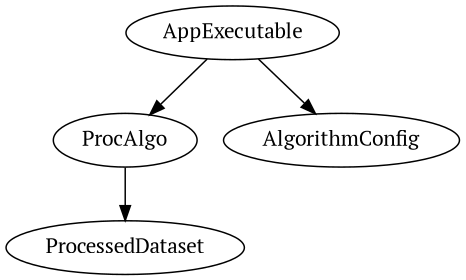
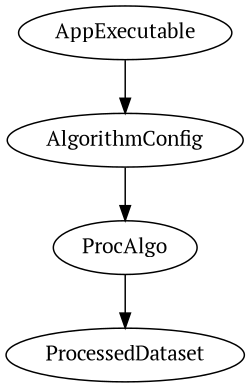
(184, 82) -> (125, 187)
